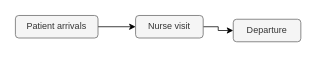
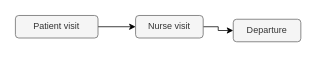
(57, 27) -> (57, 27)
